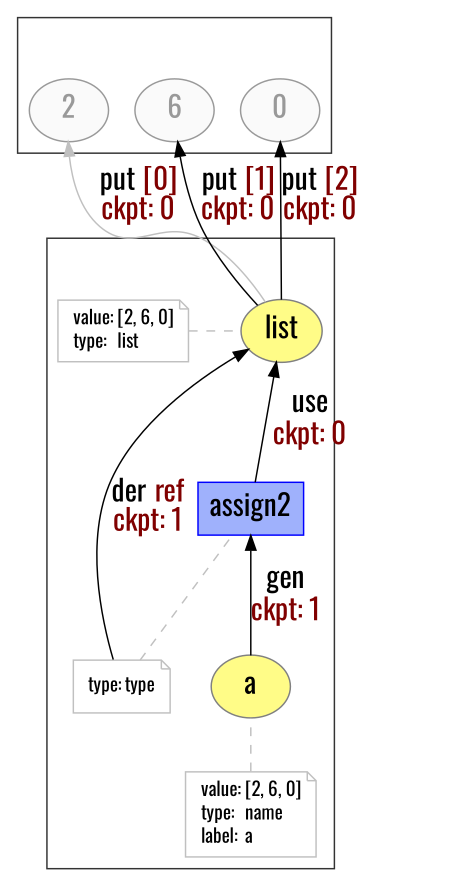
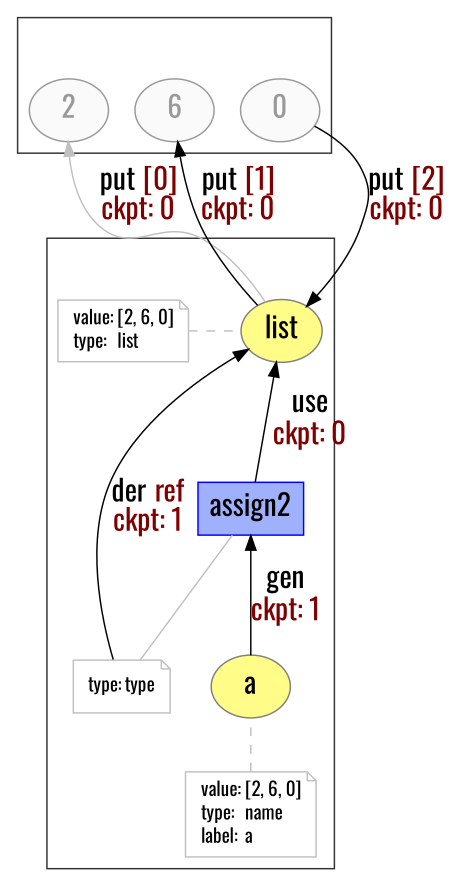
(281, 228) -> (367, 207)
(186, 598) -> (186, 598)
